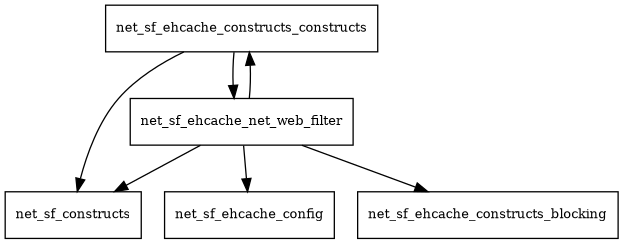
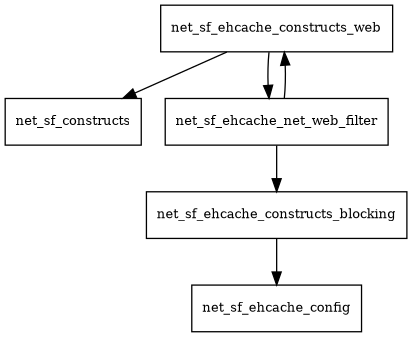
(242, 29) -> (277, 29)
(245, 162) -> (277, 255)
(163, 165) -> none
